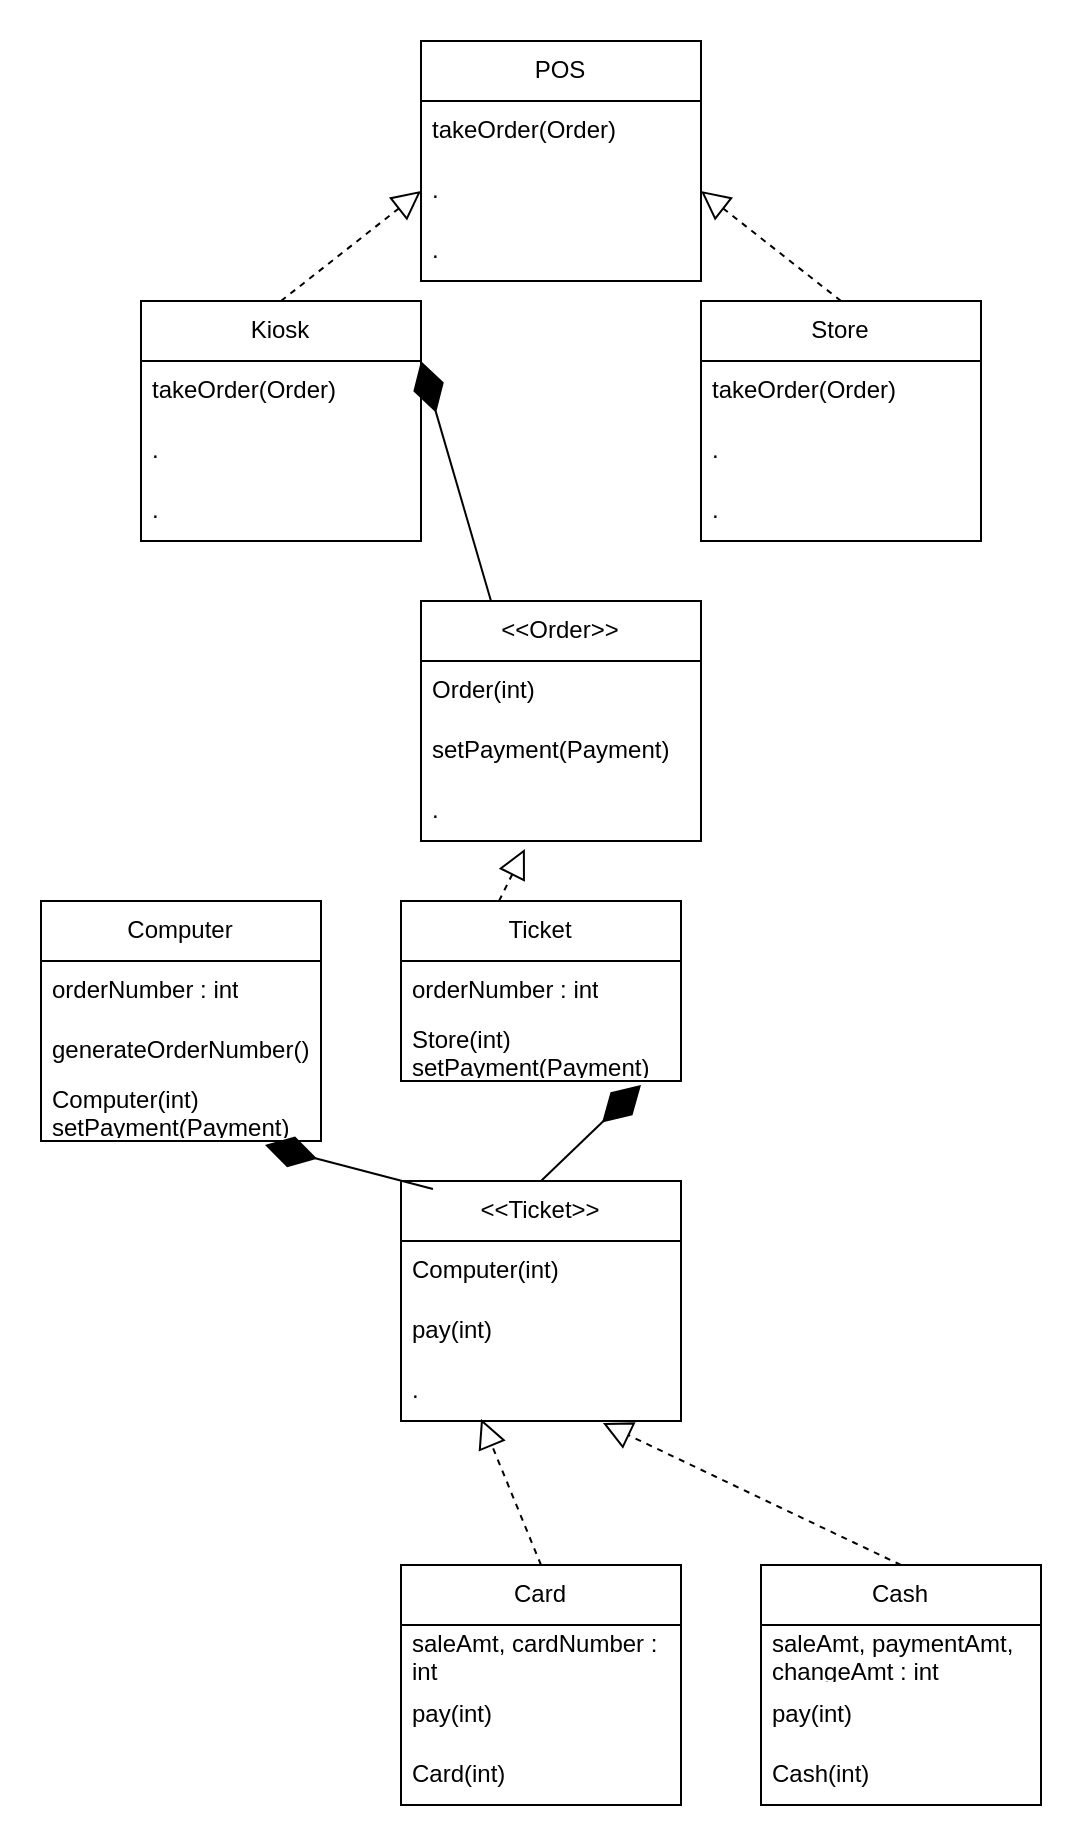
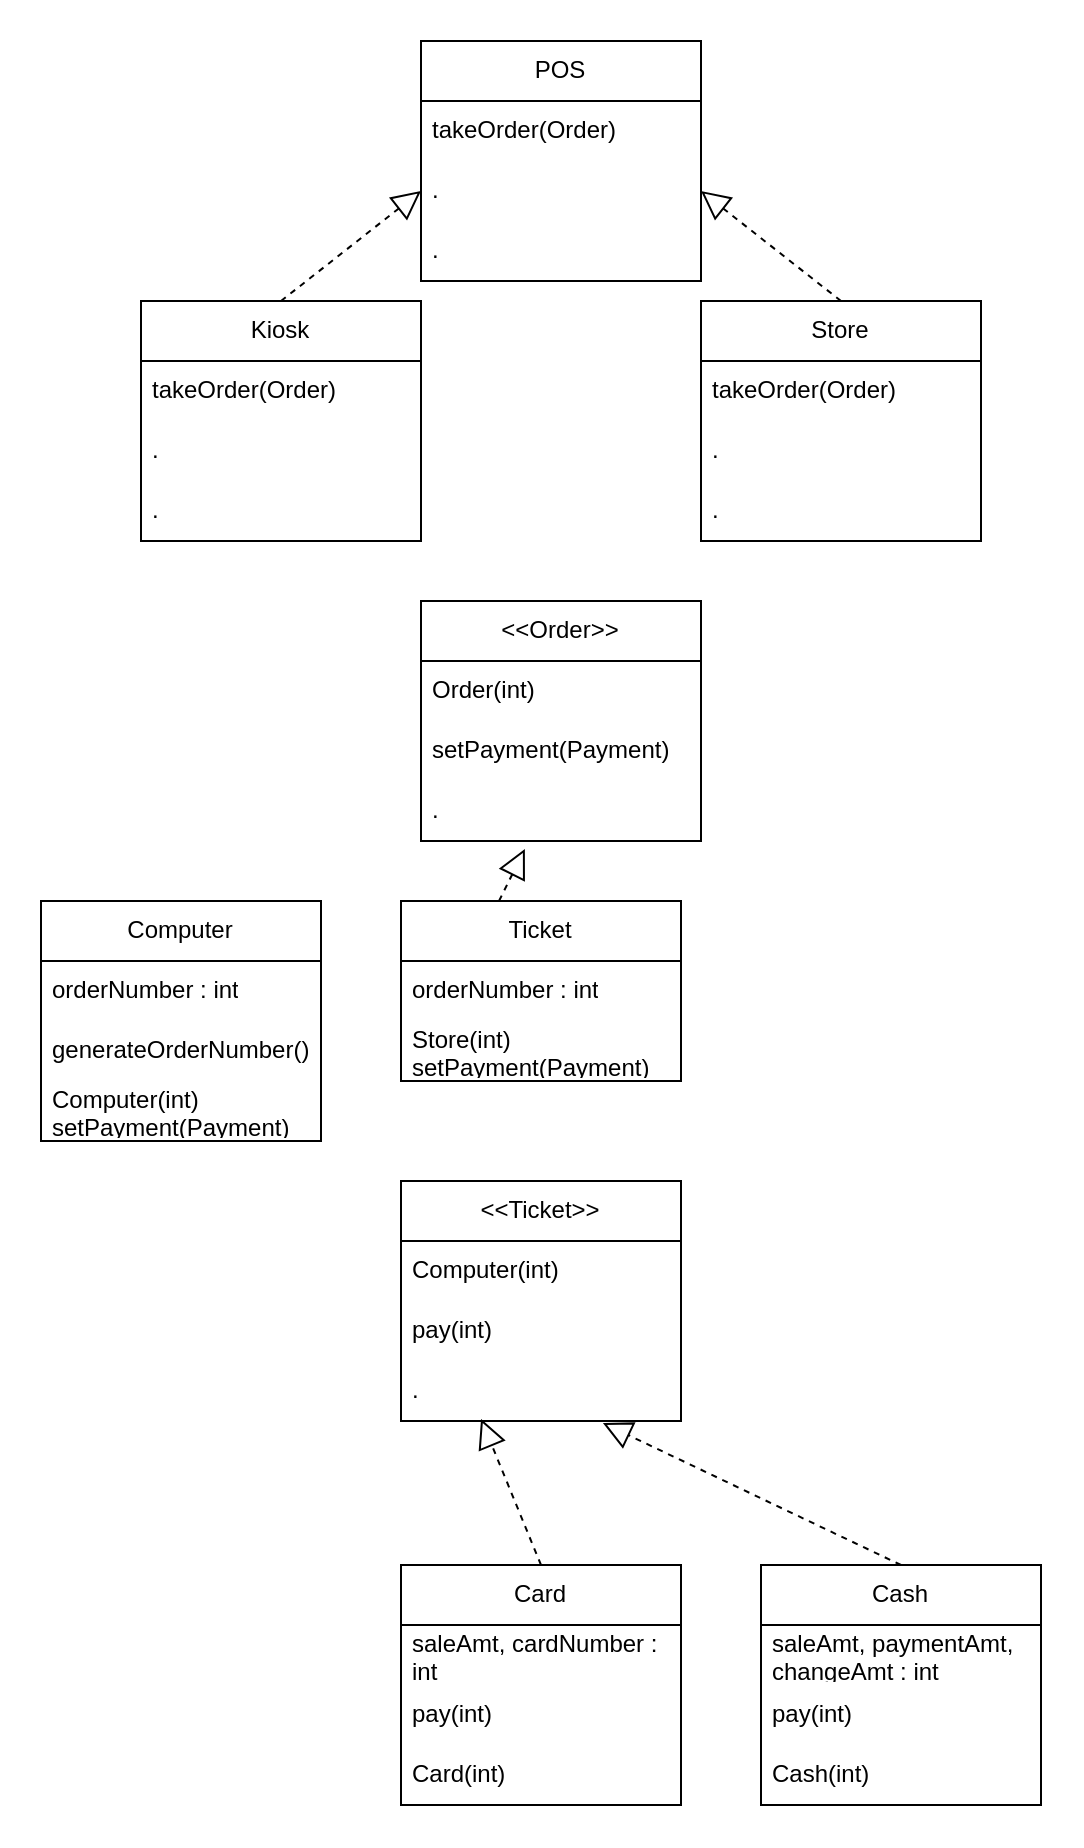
(463, 506) -> none
(572, 1151) -> none
(375, 1174) -> none
